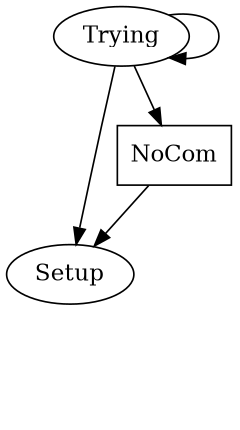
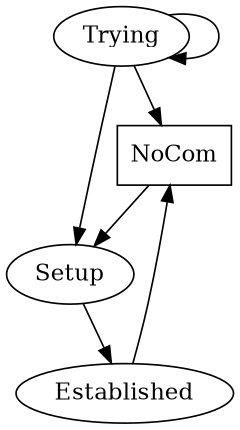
none -> (125, 393)
